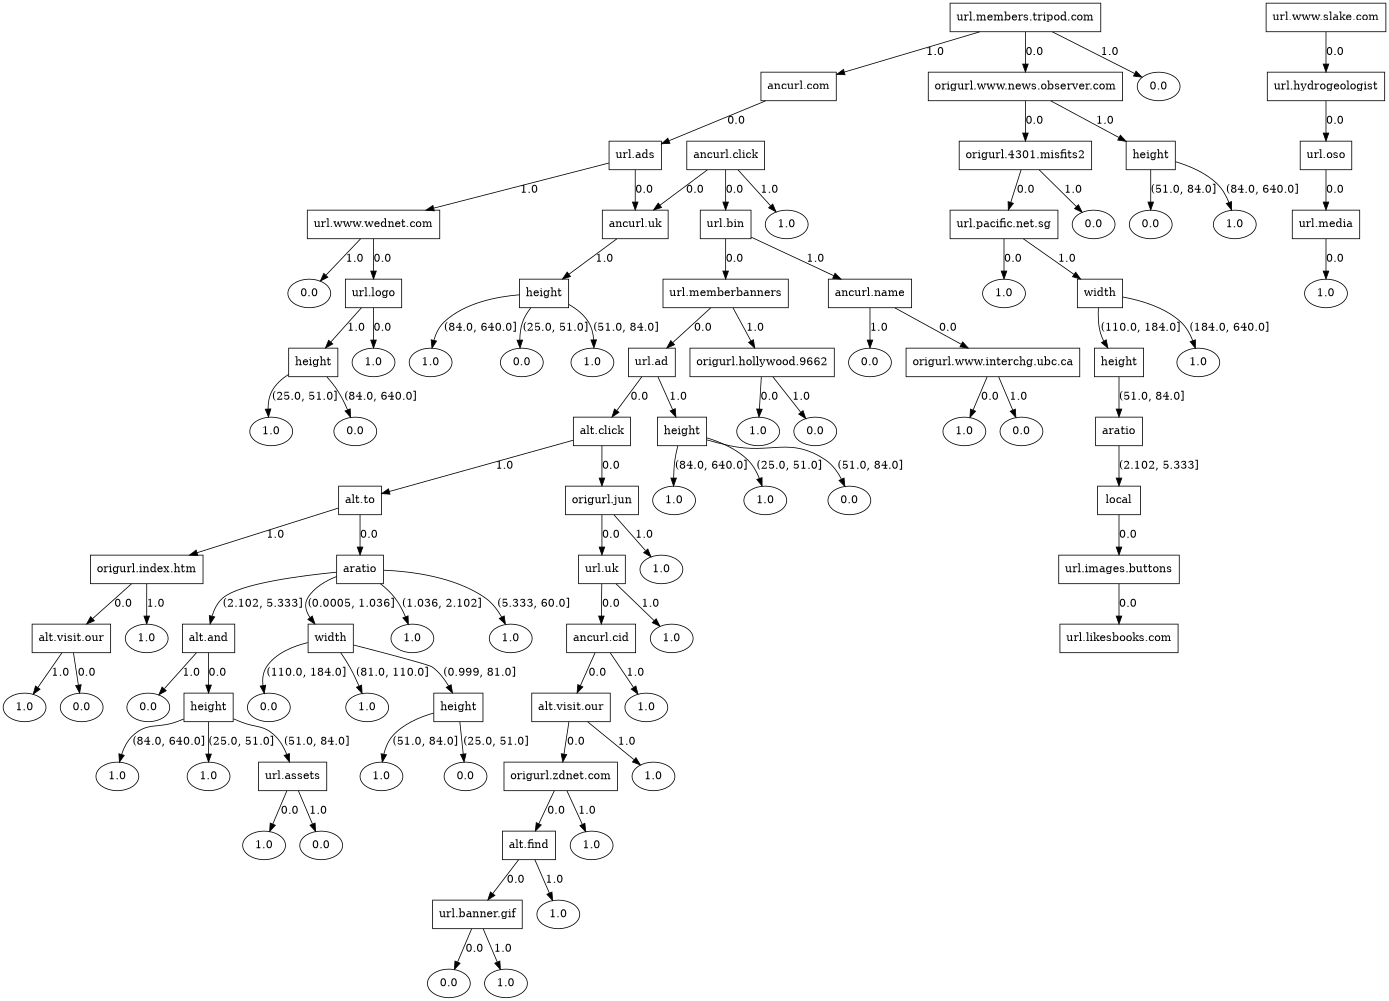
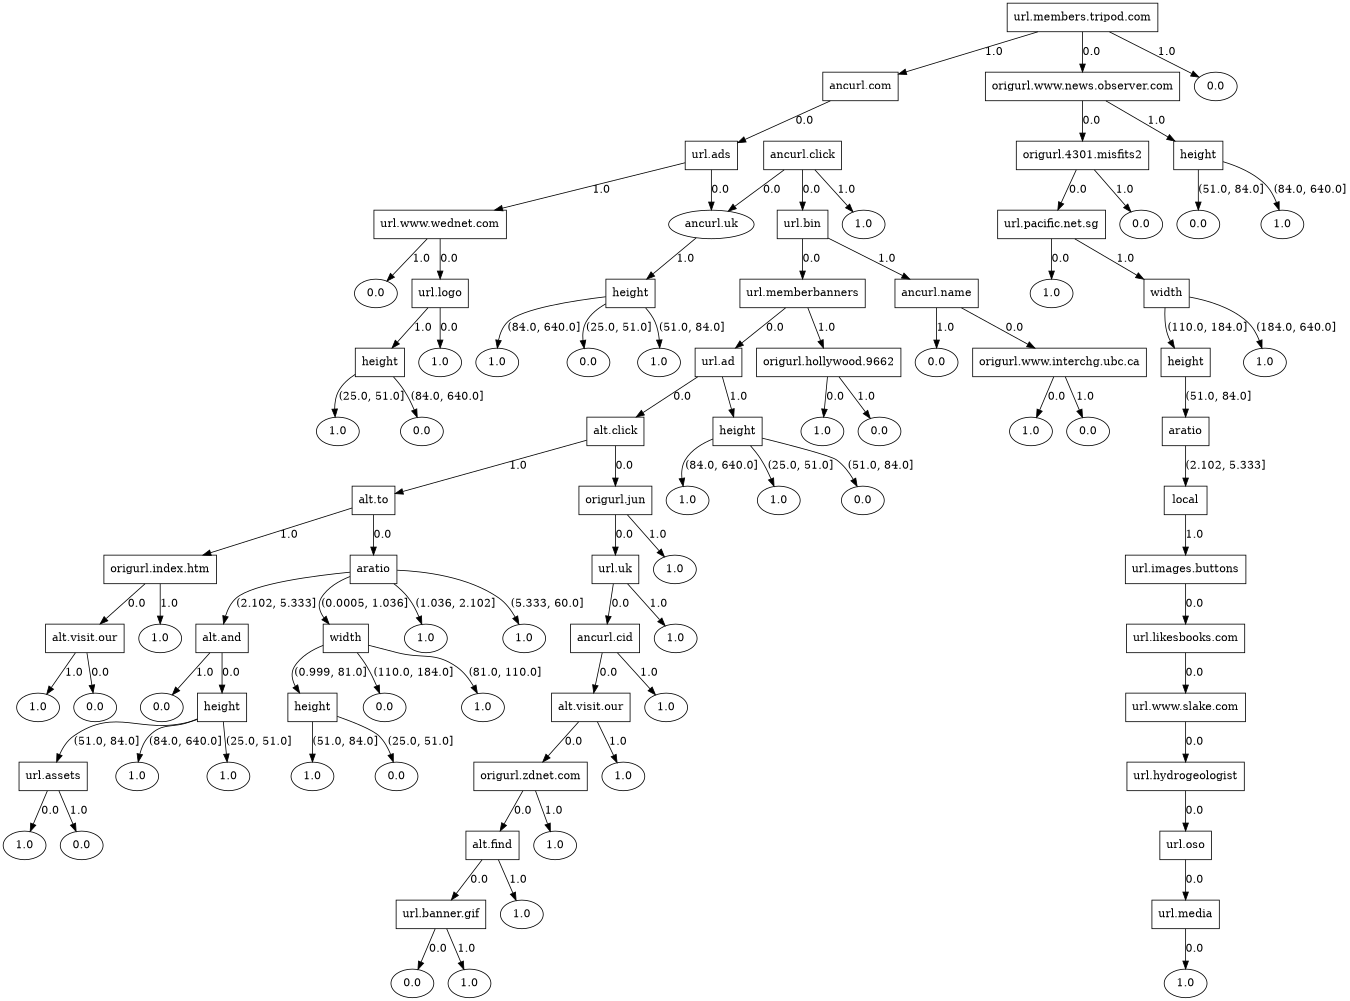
(635, 224) -> (711, 224)
(1128, 535) -> (1195, 535)
none -> (1186, 669)
